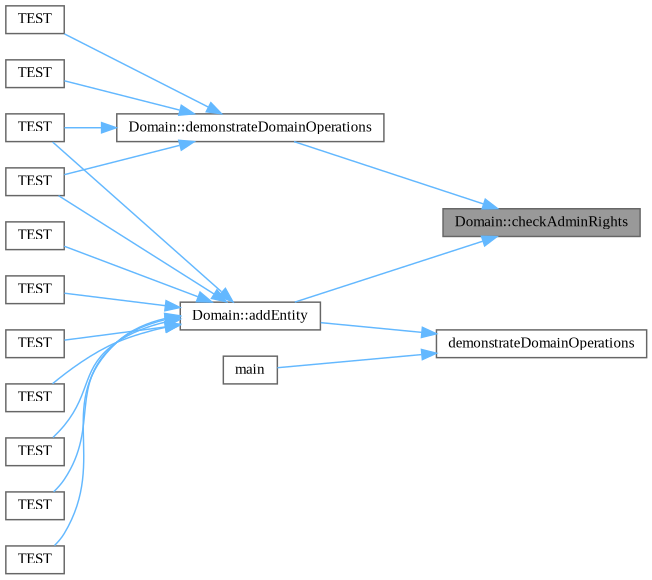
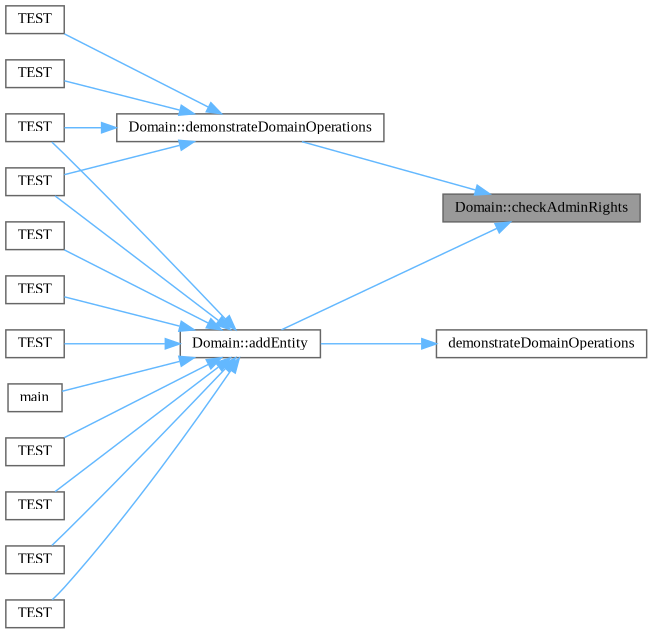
(349, 361) -> (121, 376)
